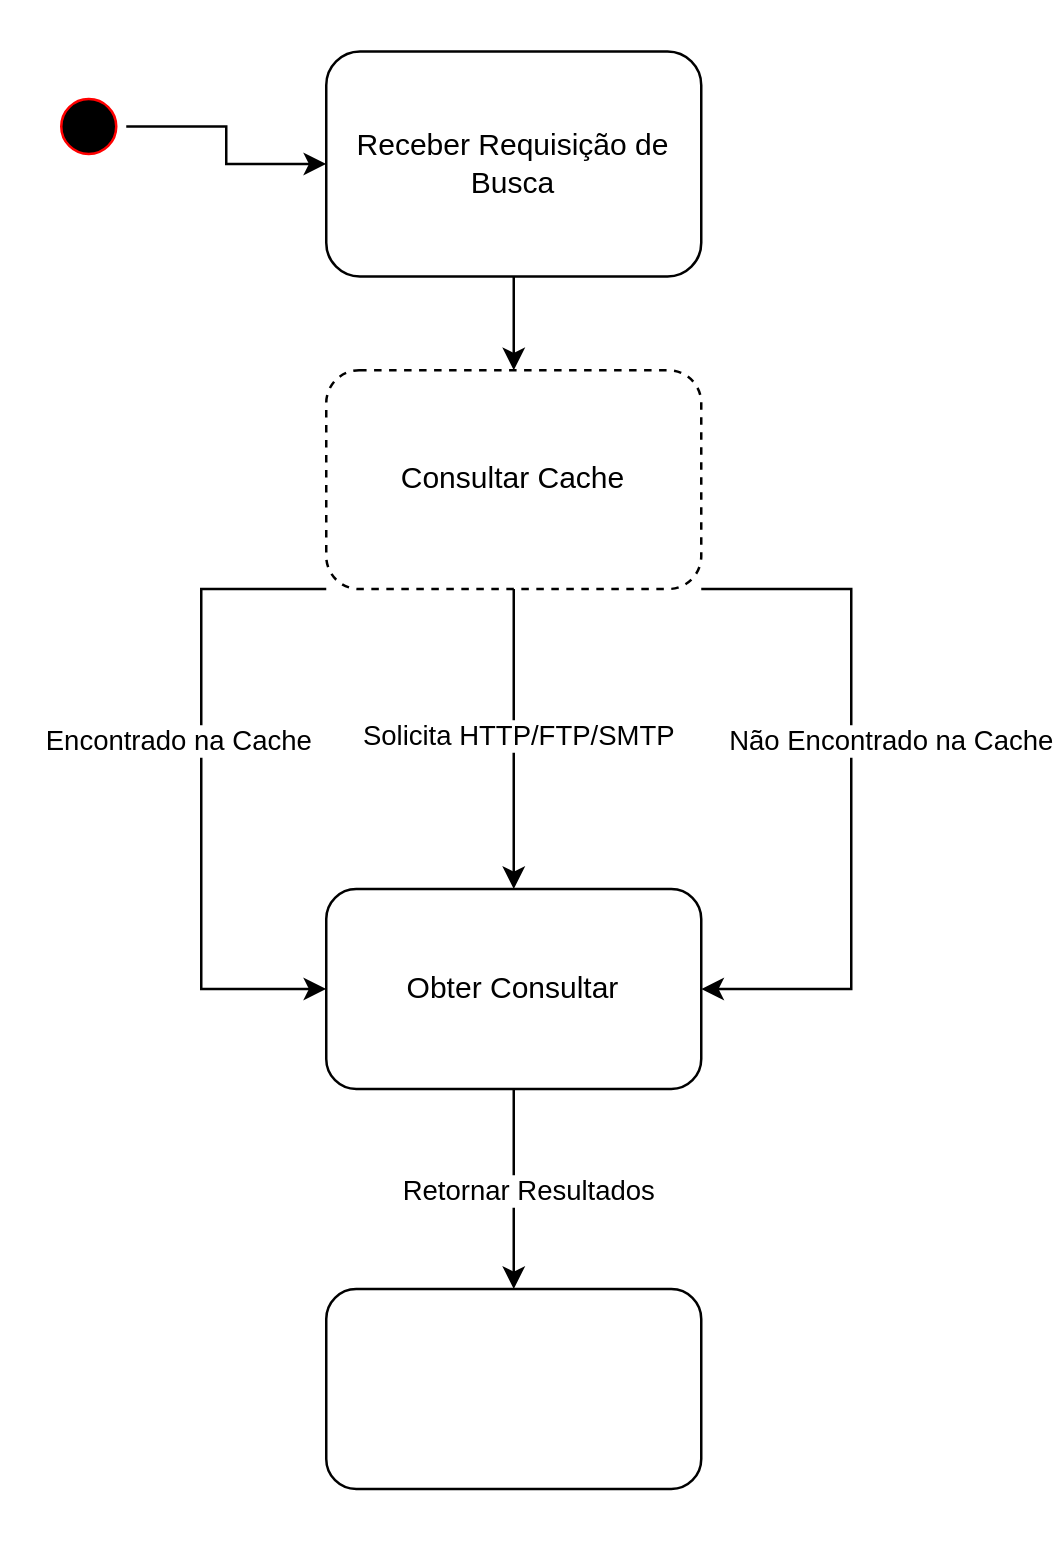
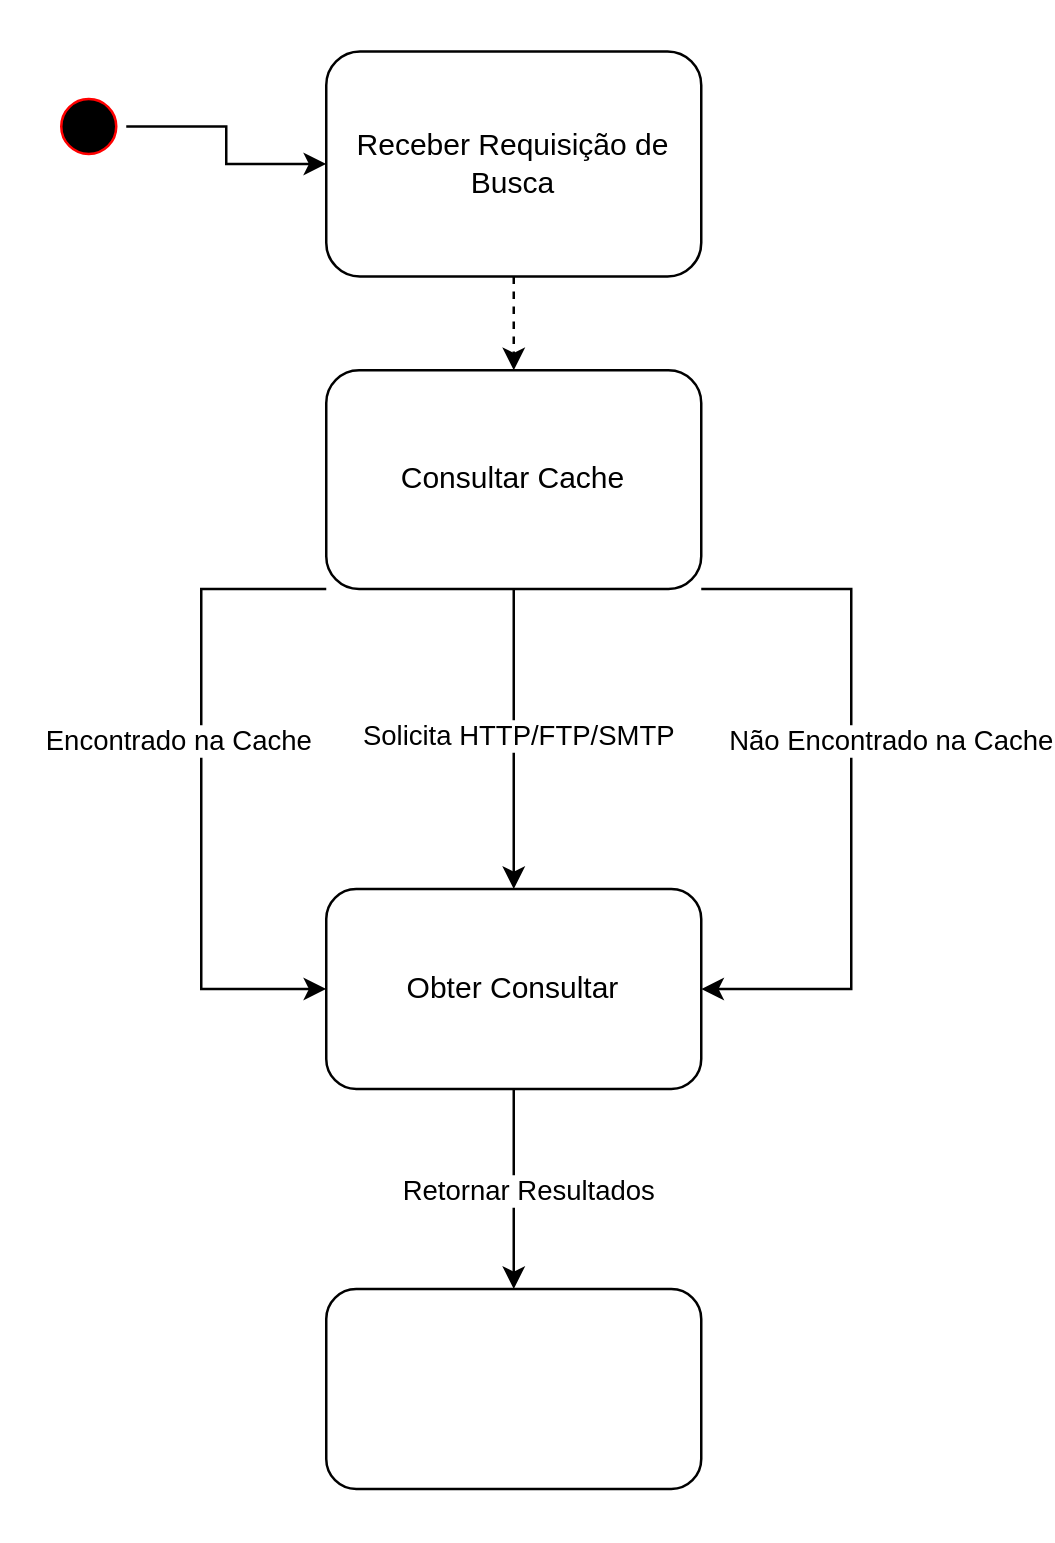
(514, 317) -> (514, 317)
(514, 479) -> (514, 479)
